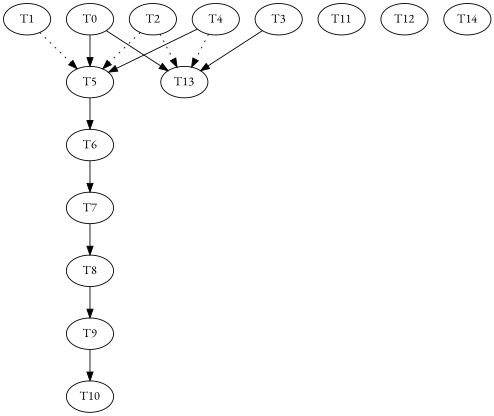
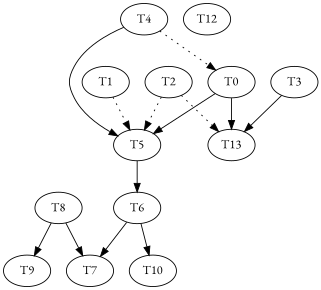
(342, 19) -> none
(467, 19) -> none
(202, 47) -> (184, 48)
(90, 235) -> (72, 235)
(90, 361) -> (144, 235)
